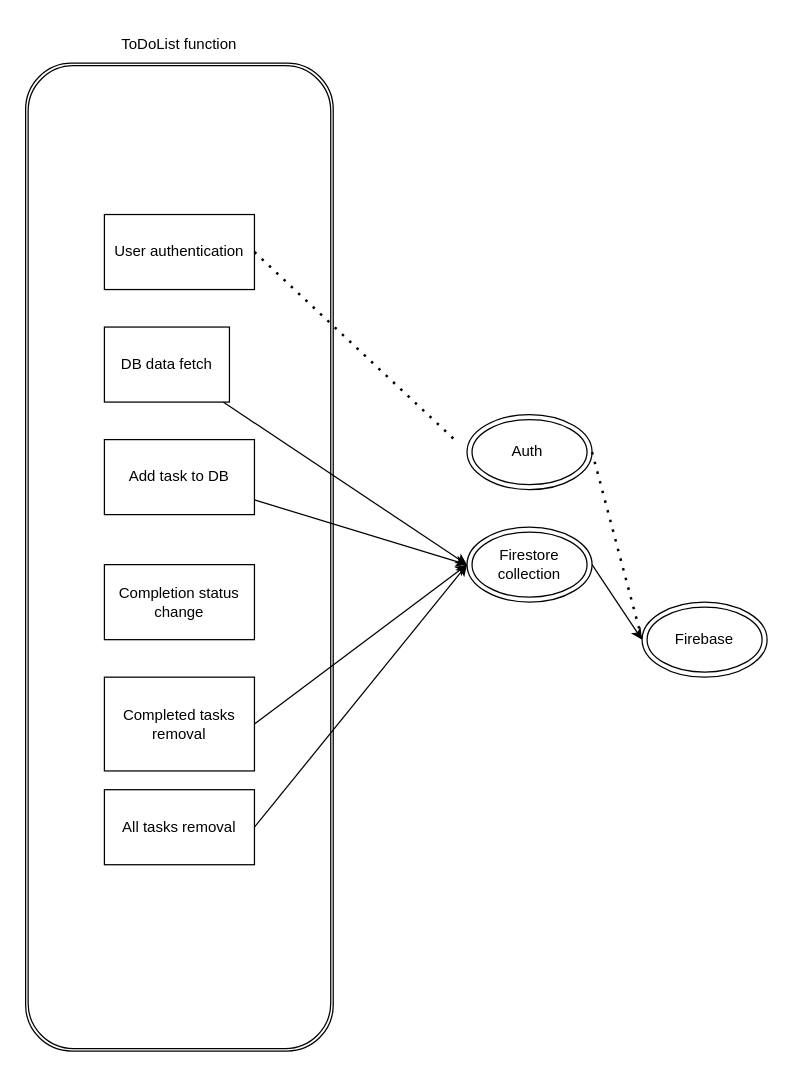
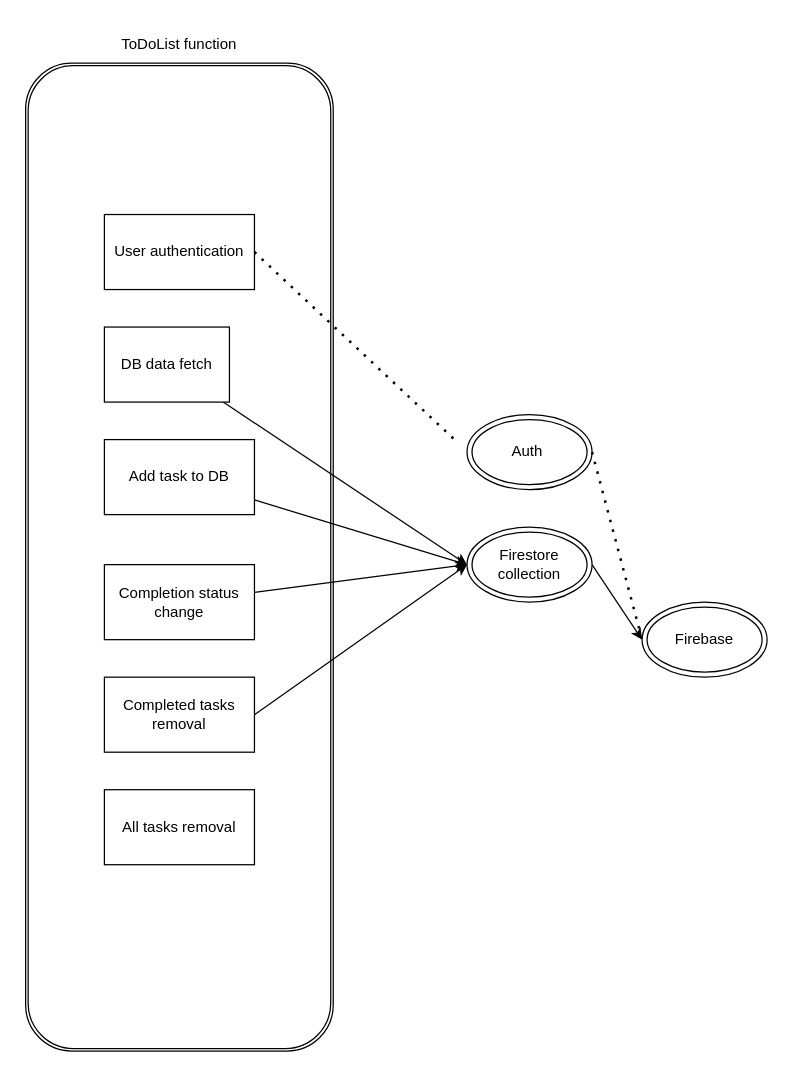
none -> (355, 579)
(358, 699) -> none
(179, 724) -> (179, 714)
